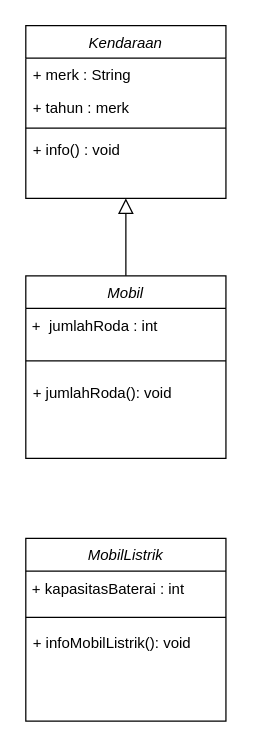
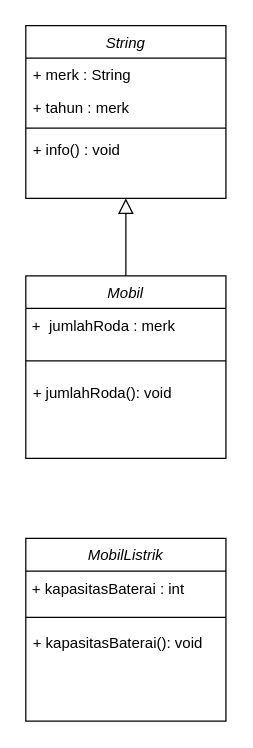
(125, 43) -> (125, 43)
(96, 327) -> (102, 327)
(124, 643) -> (130, 643)
